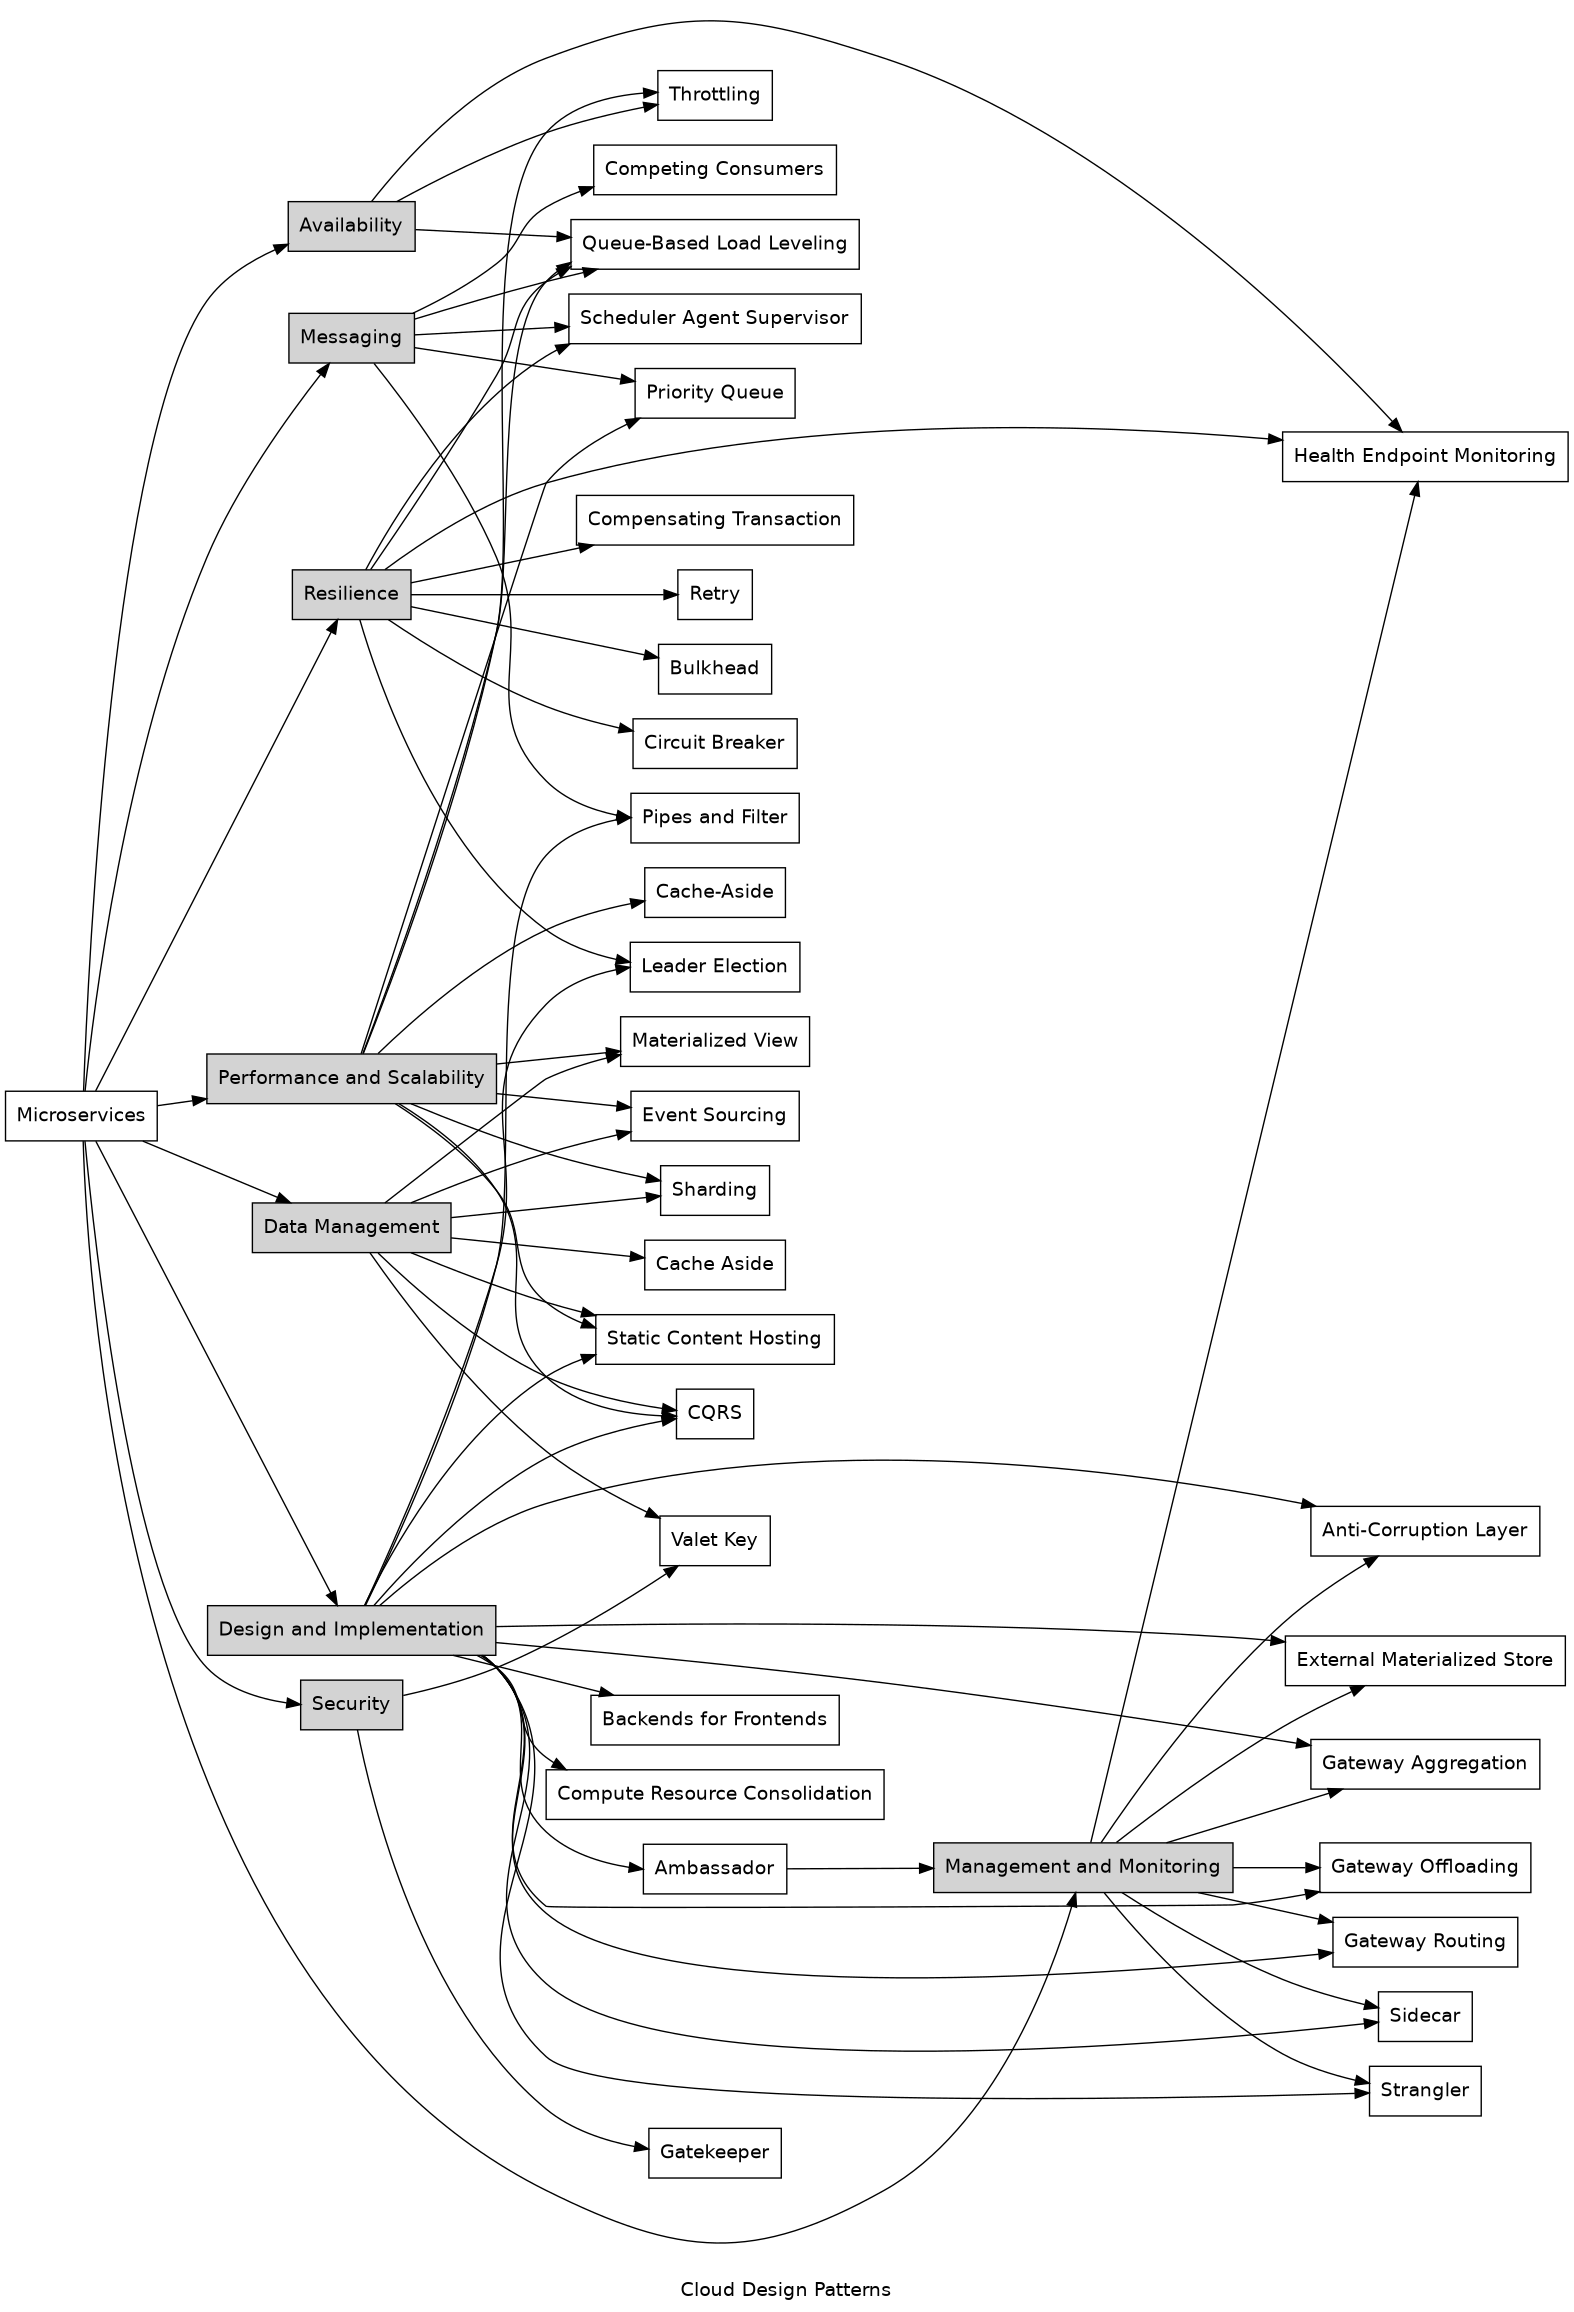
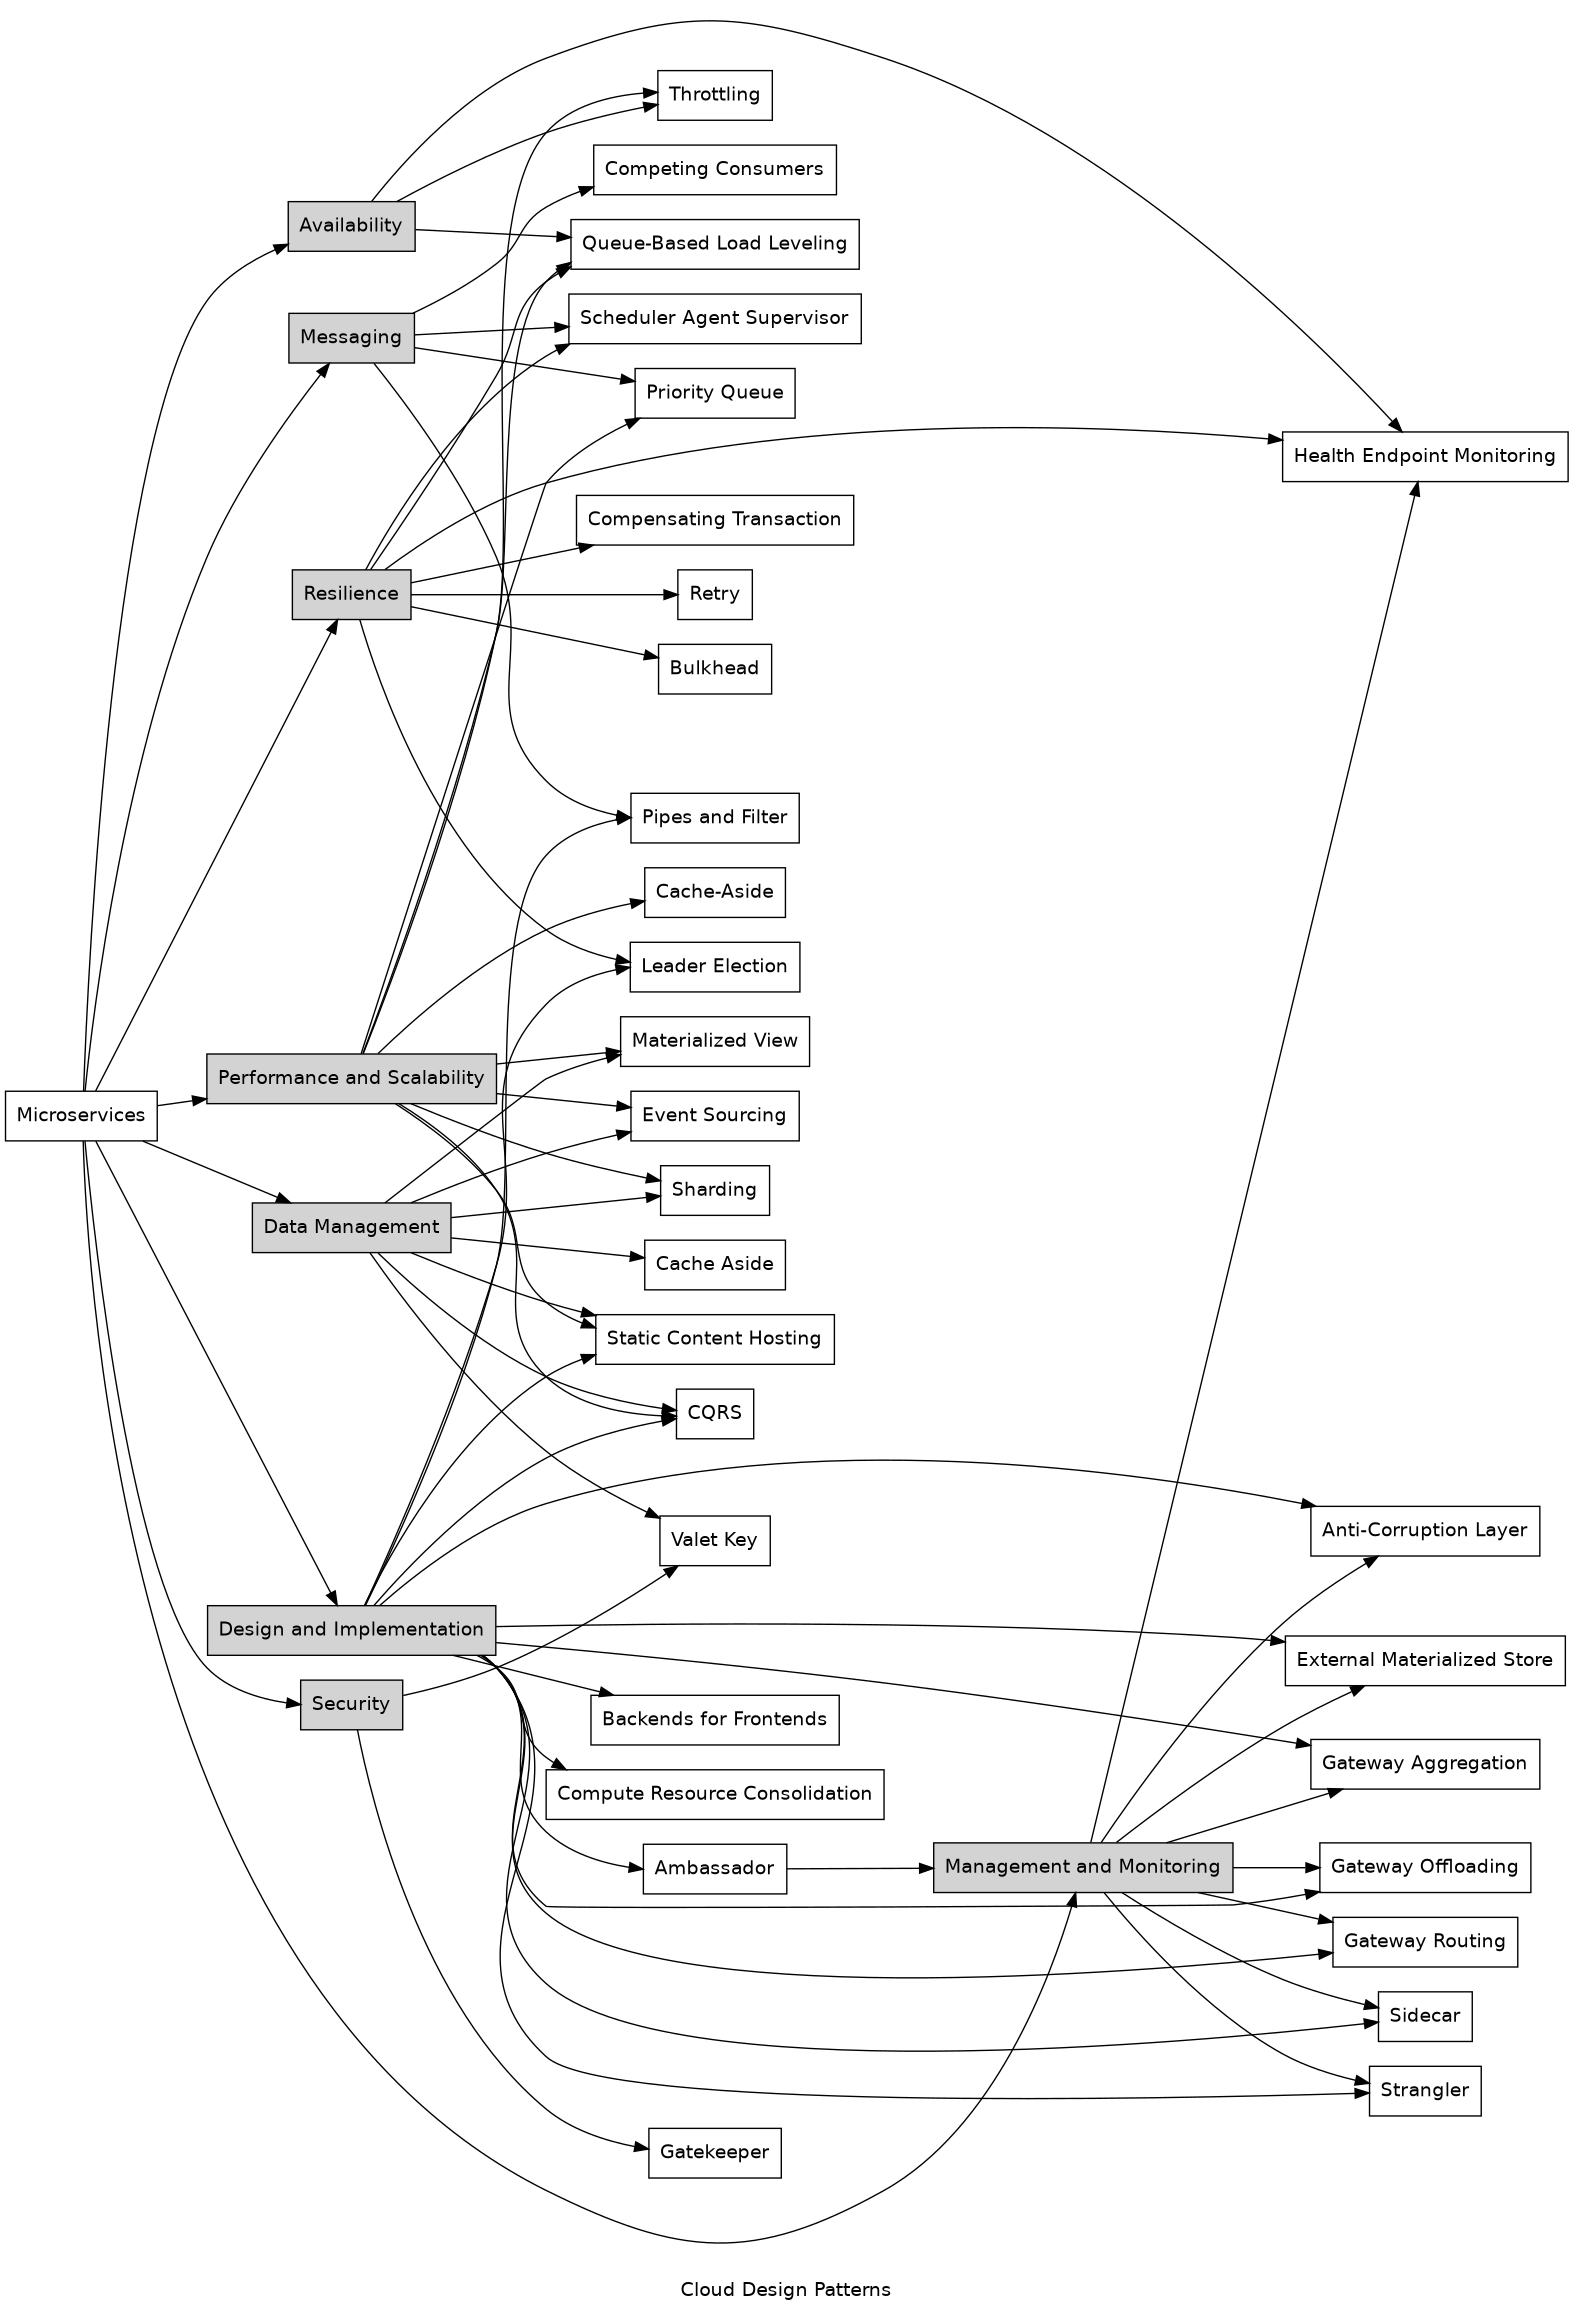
(494, 296) -> none
(715, 744) -> none
